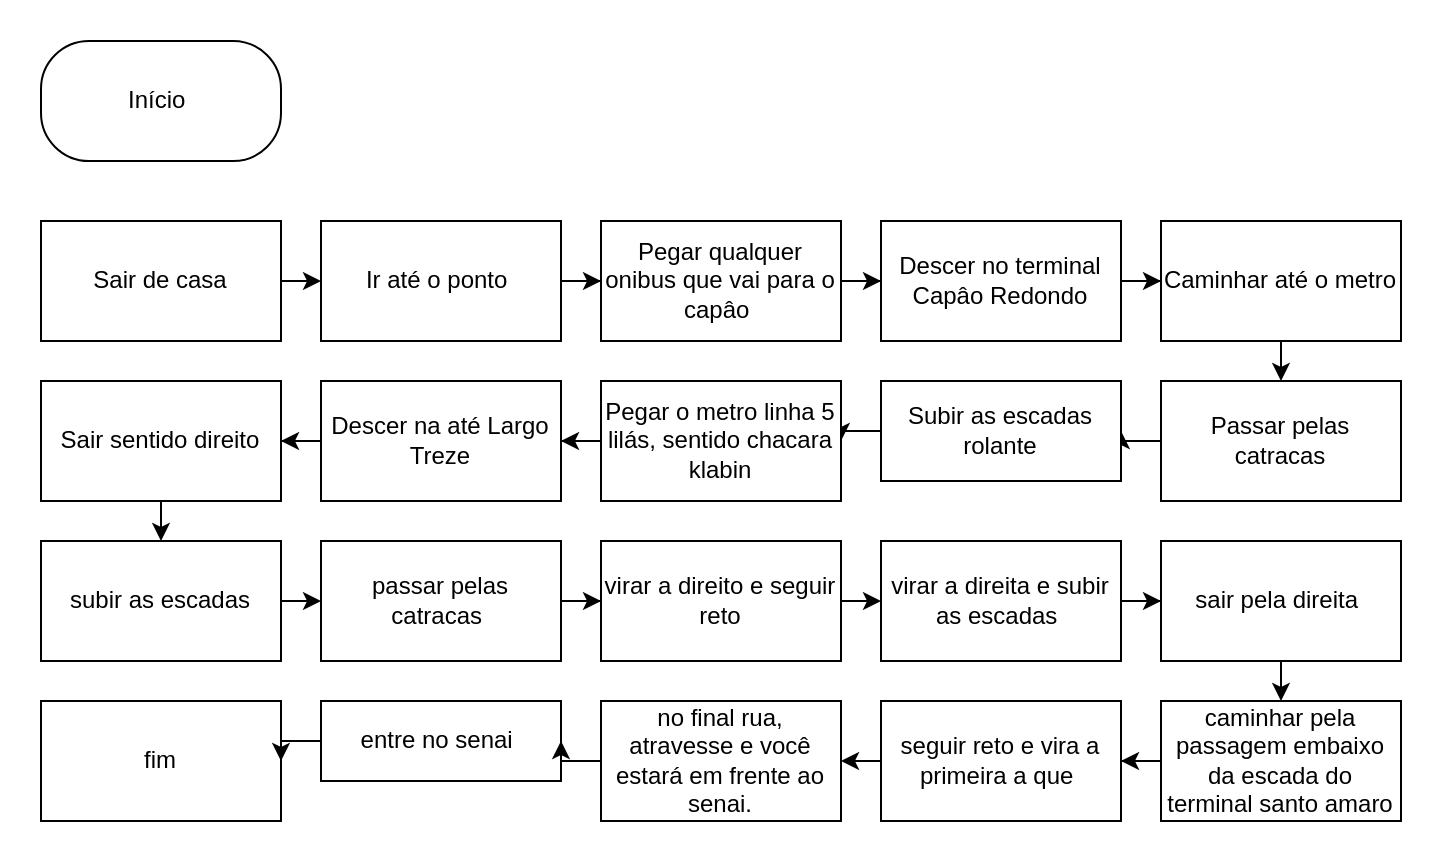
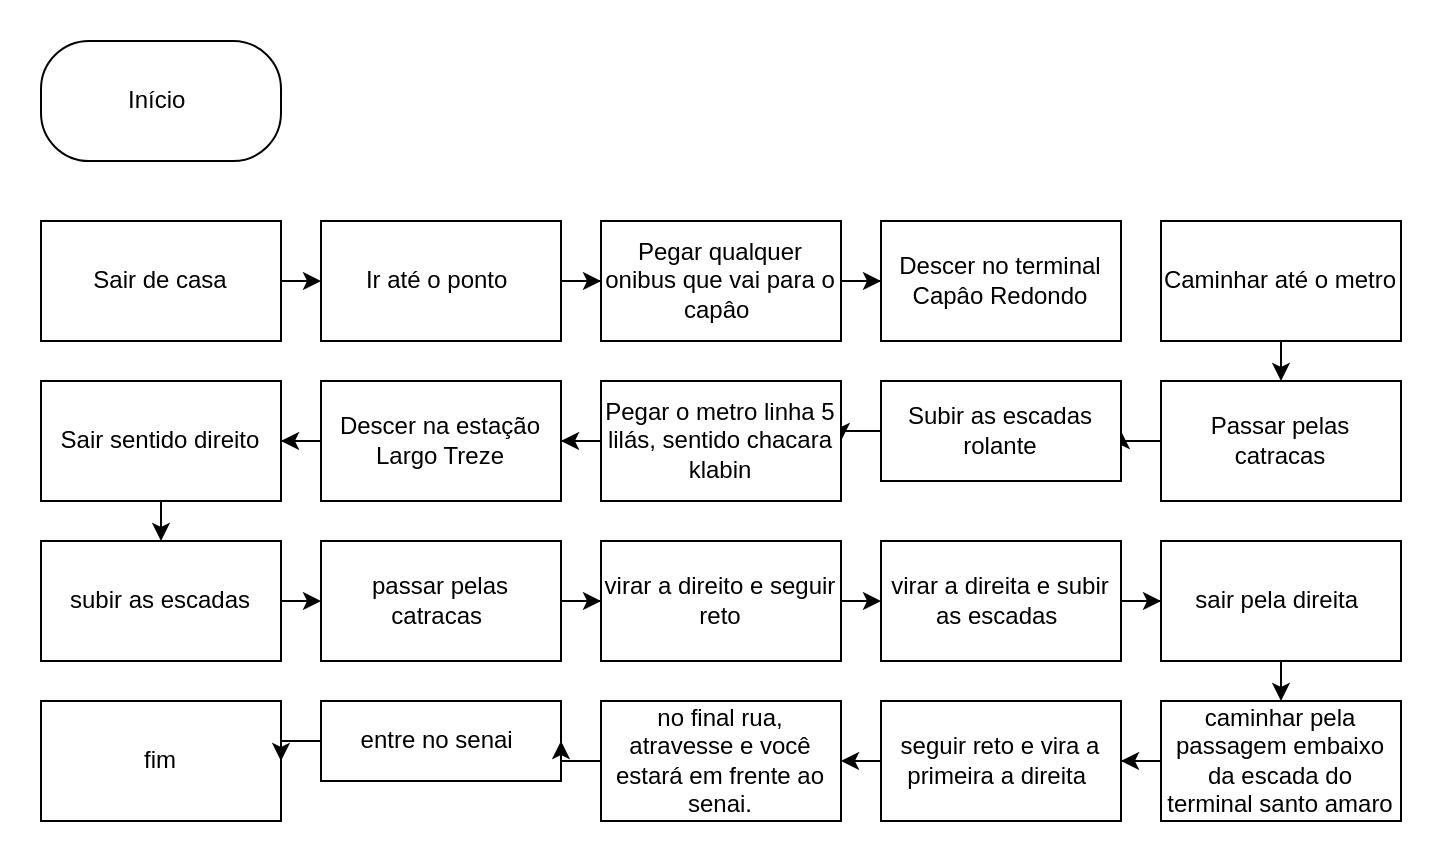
(1148, 281) -> none
(441, 441) -> (441, 441)
(1001, 761) -> (1001, 761)
